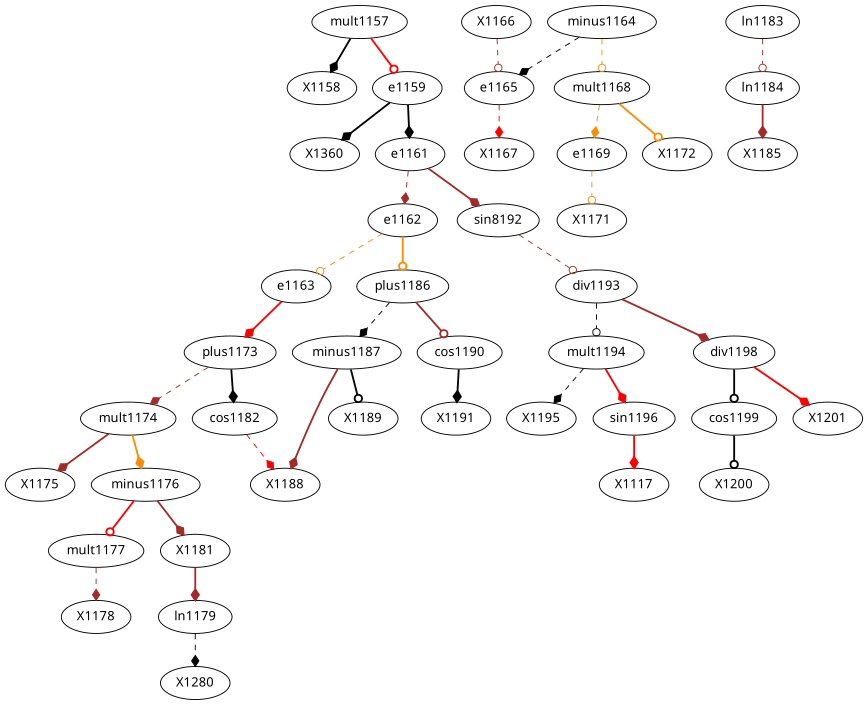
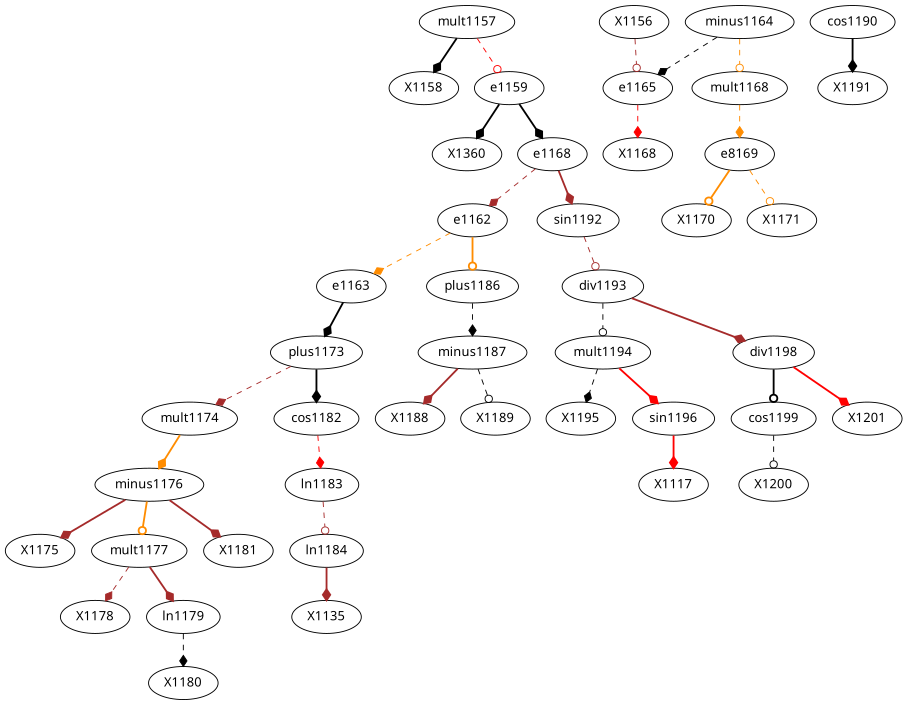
(496, 22) -> (634, 22)
(381, 52) -> (486, 52)
(410, 154) -> (552, 154)
(499, 154) -> (638, 154)
(592, 154) -> (740, 154)
(677, 154) -> none
(763, 154) -> (327, 617)
(498, 220) -> (578, 220)
none -> (697, 220)
(353, 251) -> (417, 251)
(268, 315) -> (337, 314)
(429, 317) -> none
(354, 382) -> (483, 382)
(257, 448) -> (319, 446)
(734, 448) -> (774, 448)
(88, 449) -> (98, 516)
(123, 515) -> (145, 514)
(195, 578) -> (158, 579)
(195, 683) -> (183, 683)
